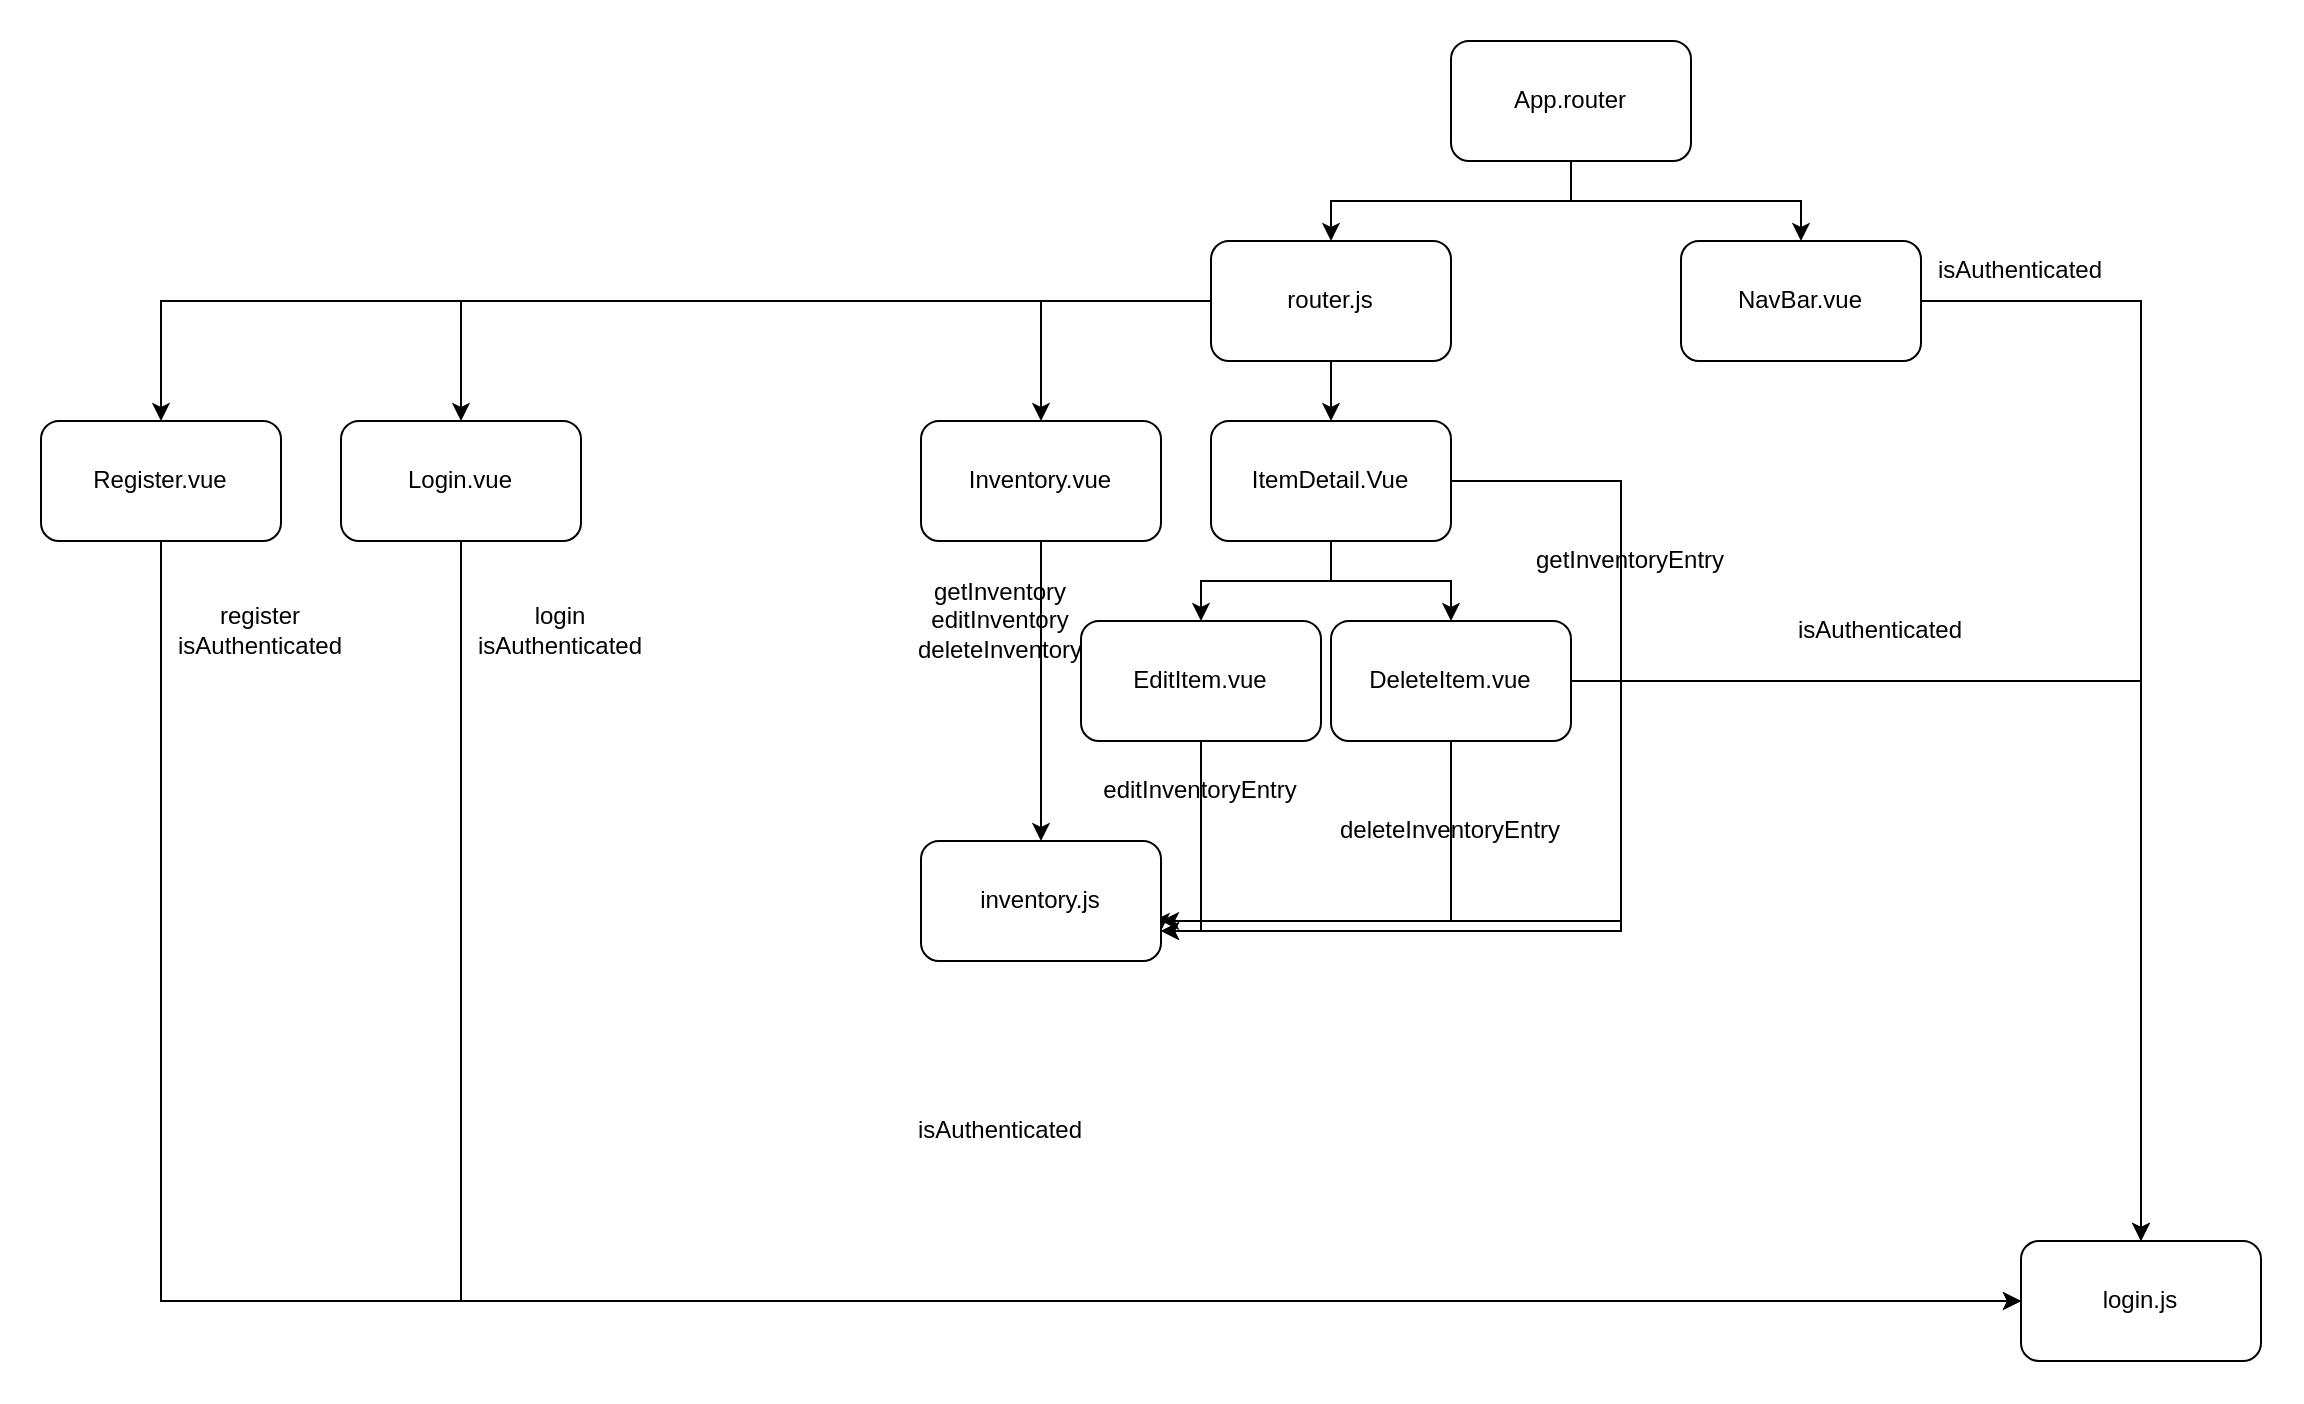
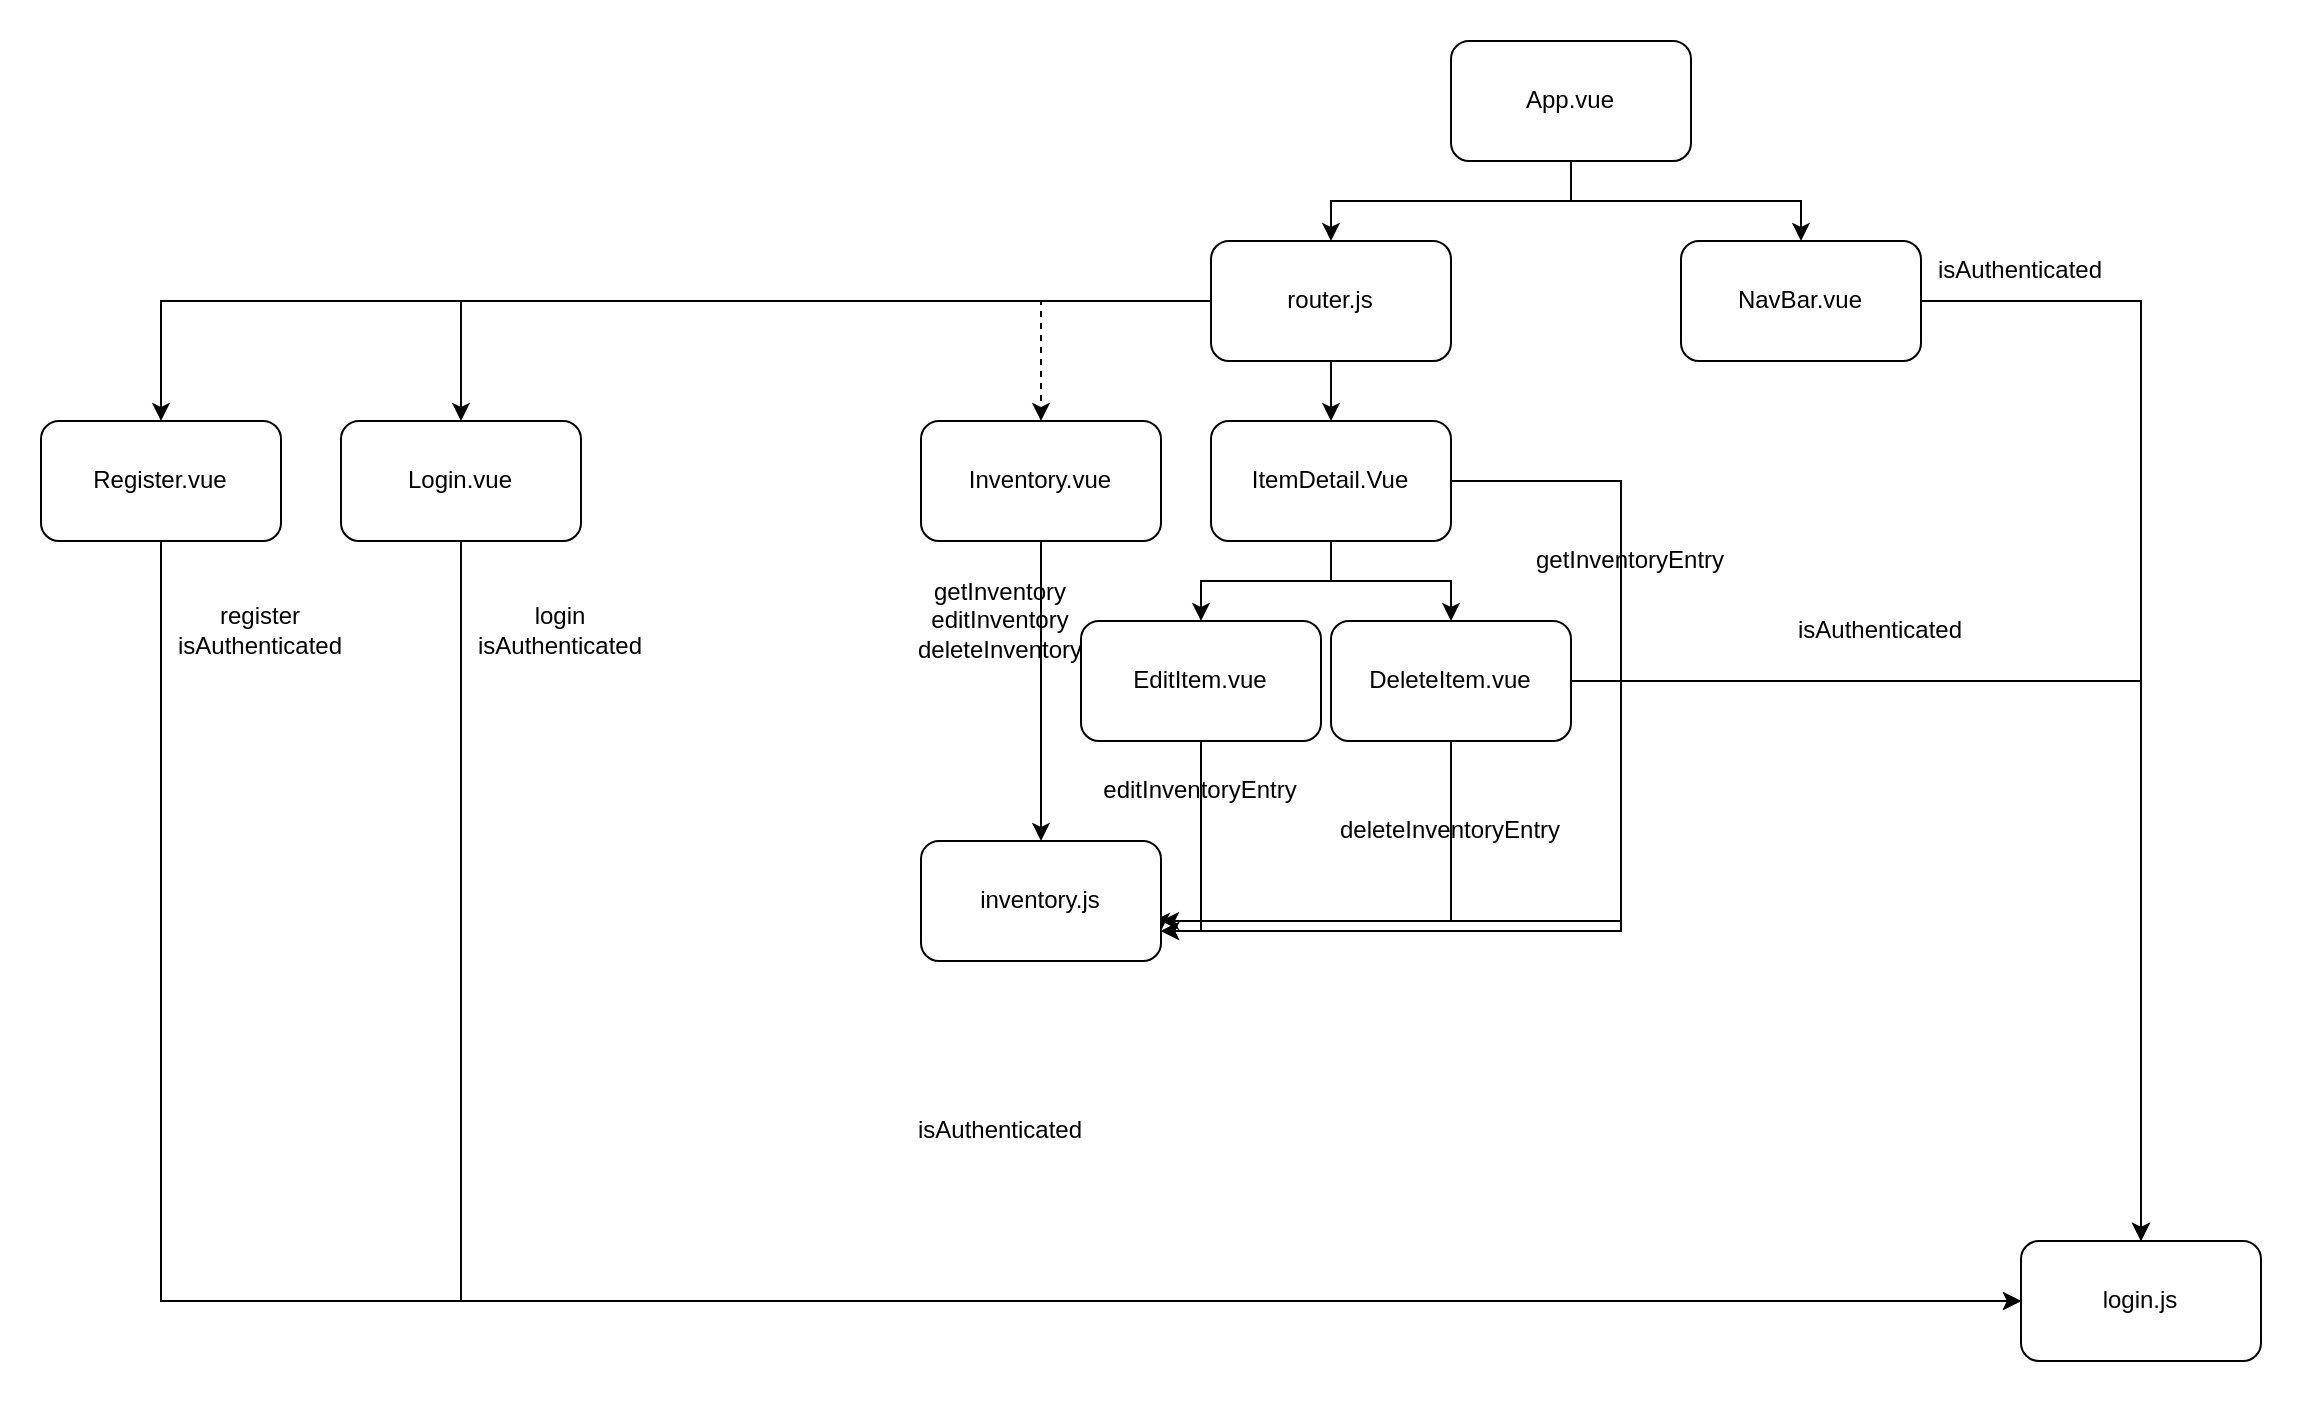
(1571, 101) -> (1571, 101)
(1041, 356) -> (1041, 356)
